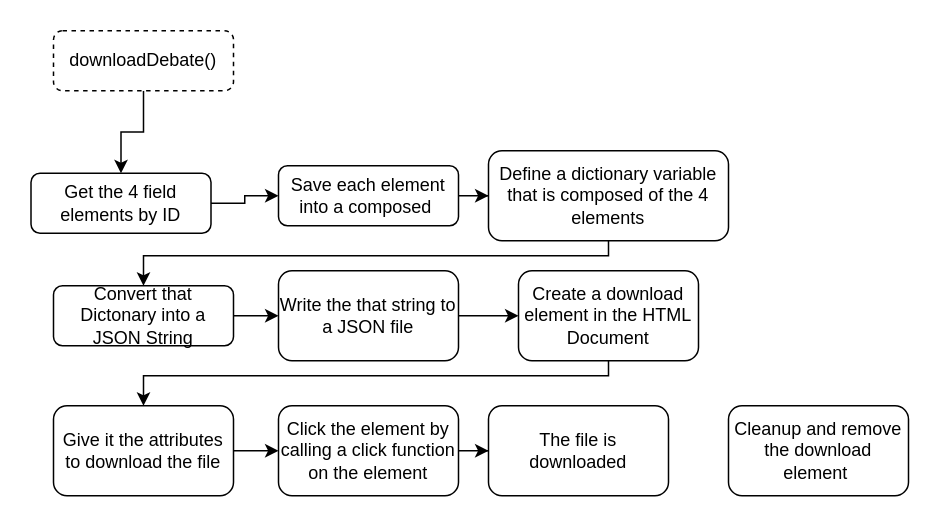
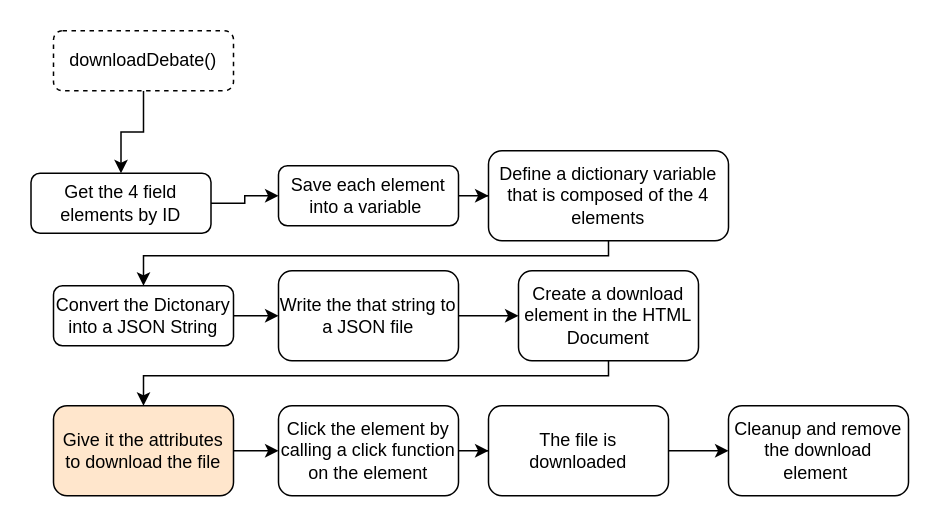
(368, 196) -> (368, 196)
(143, 316) -> (143, 316)
(143, 451) -> (143, 451)
none -> (693, 451)
